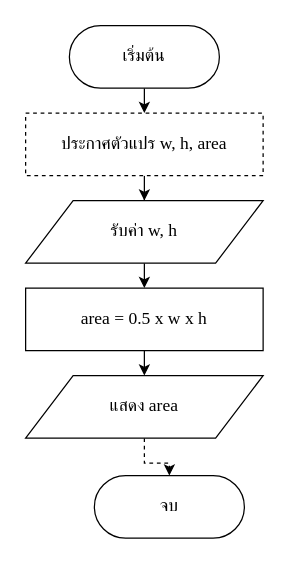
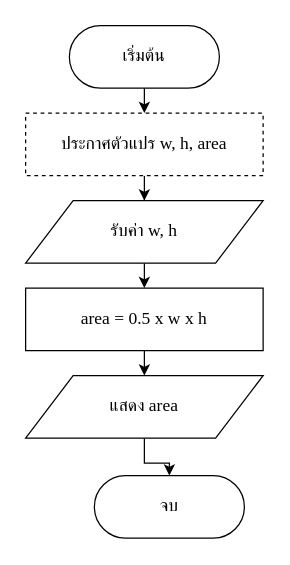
(146, 463) -> (146, 463)
